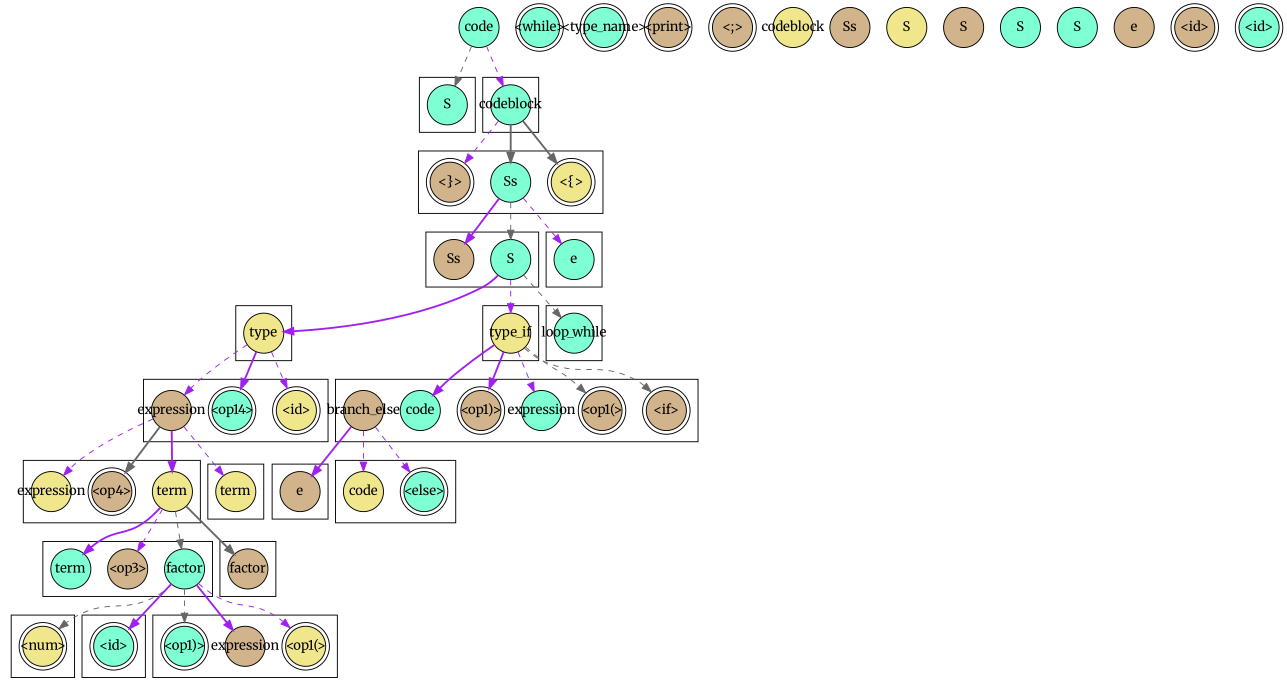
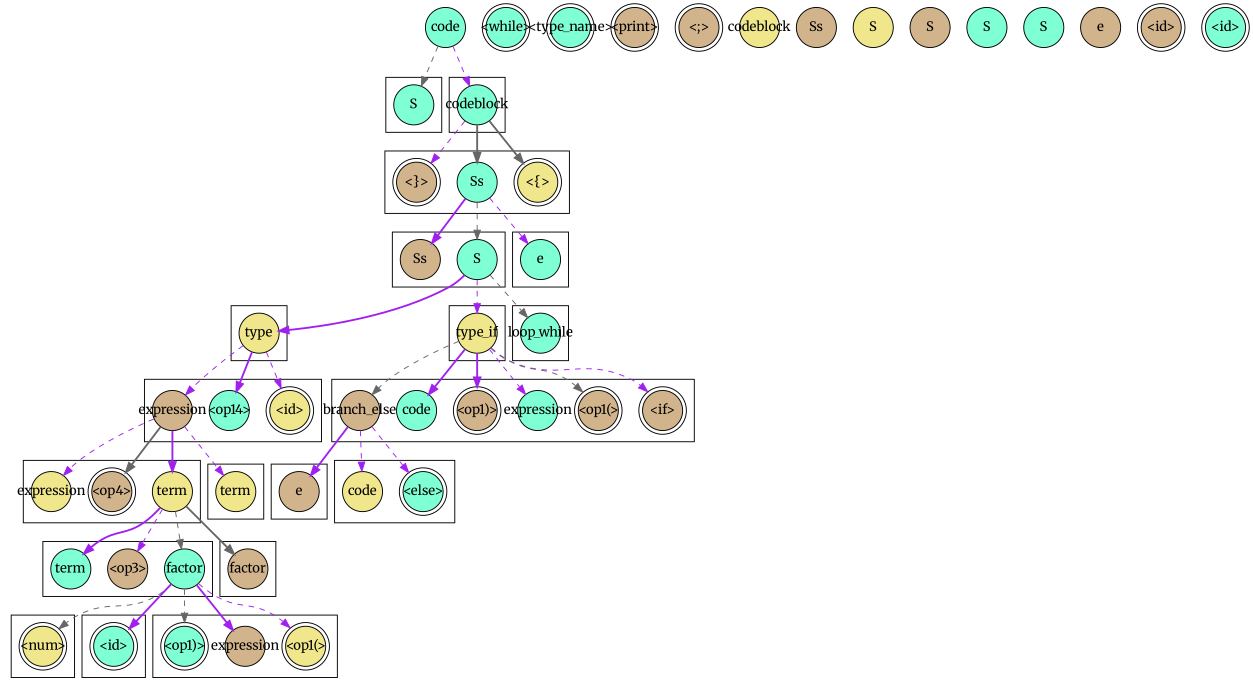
none -> (417, 361)
(583, 369) -> (565, 370)
(232, 411) -> (229, 411)
